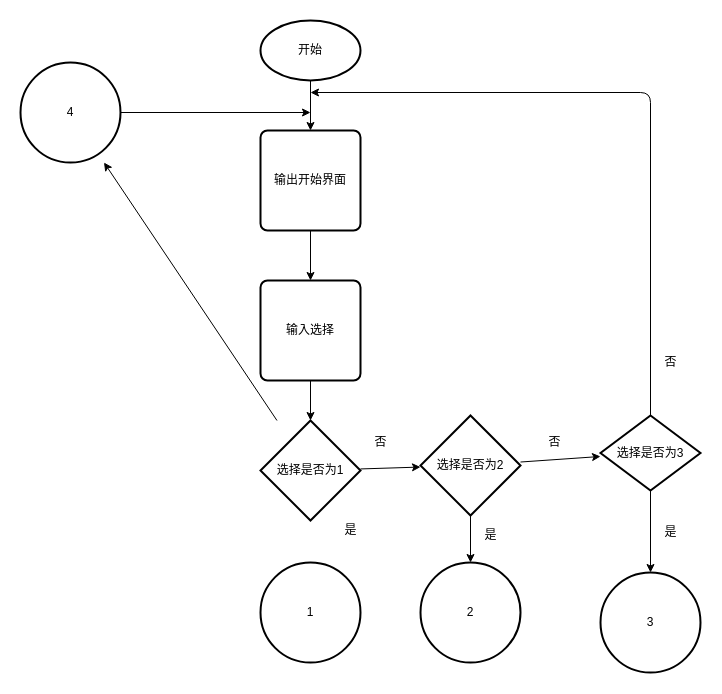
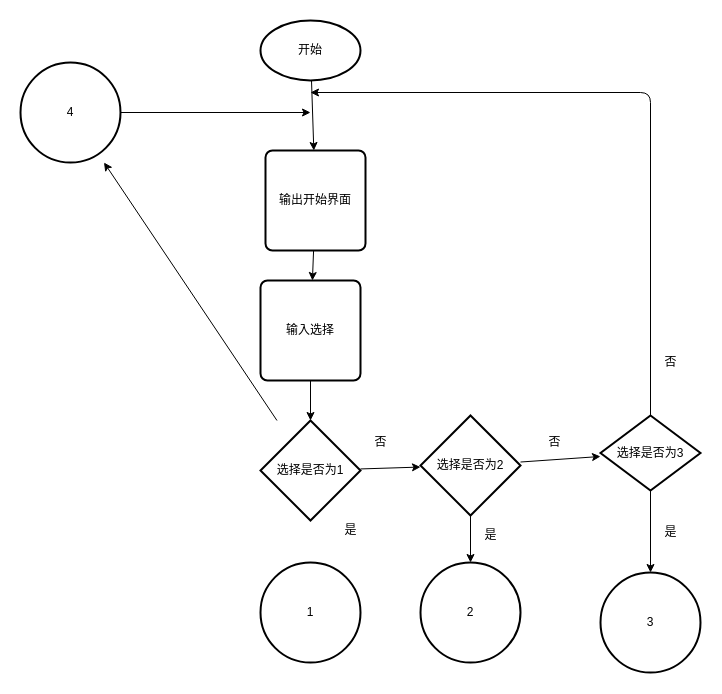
(311, 181) -> (316, 201)
